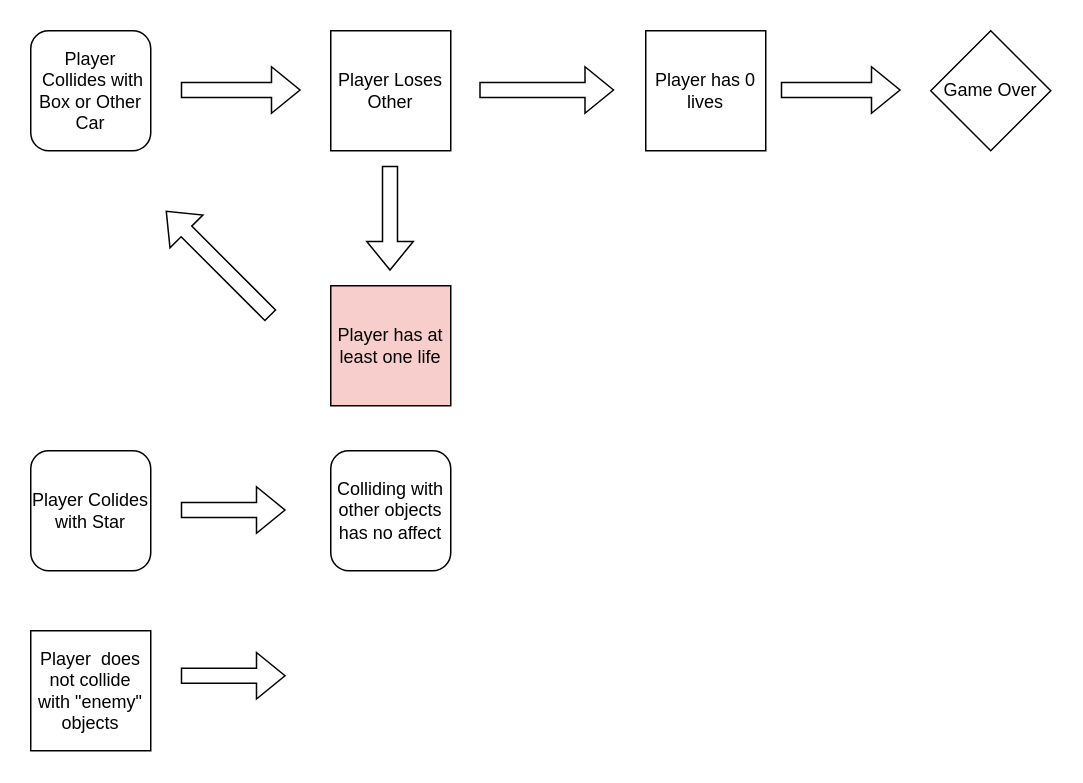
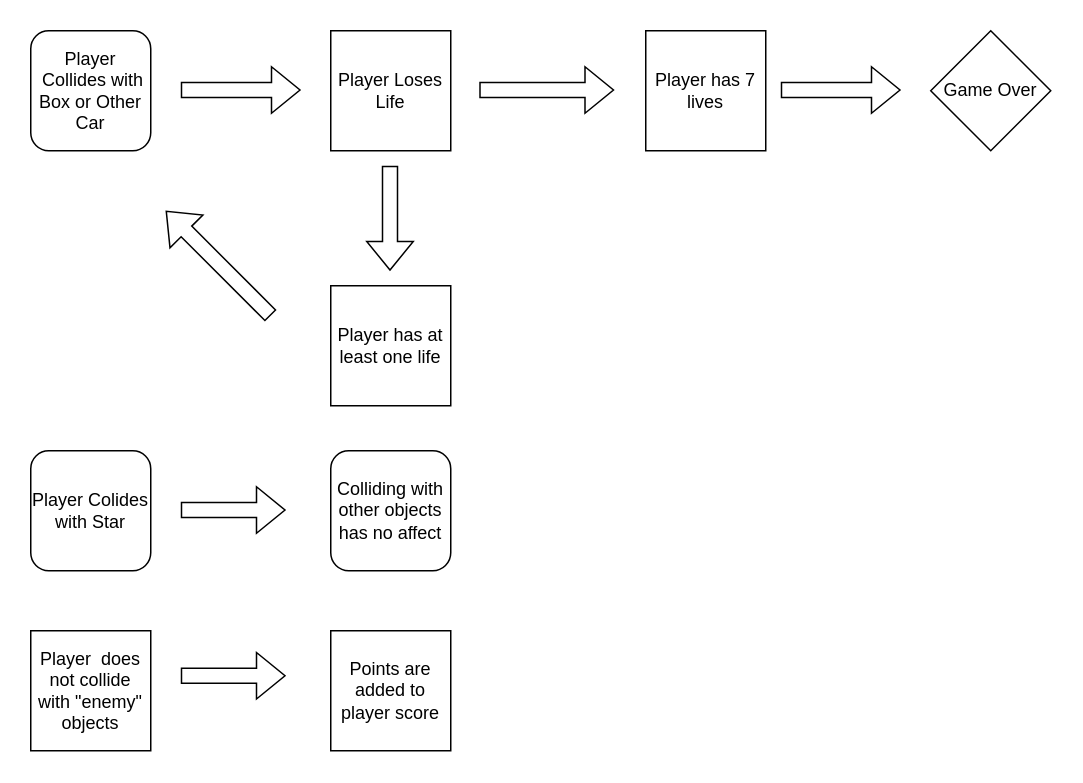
(391, 91) -> (391, 91)
(706, 91) -> (706, 91)
(391, 346) -> (391, 346)
none -> (391, 691)
